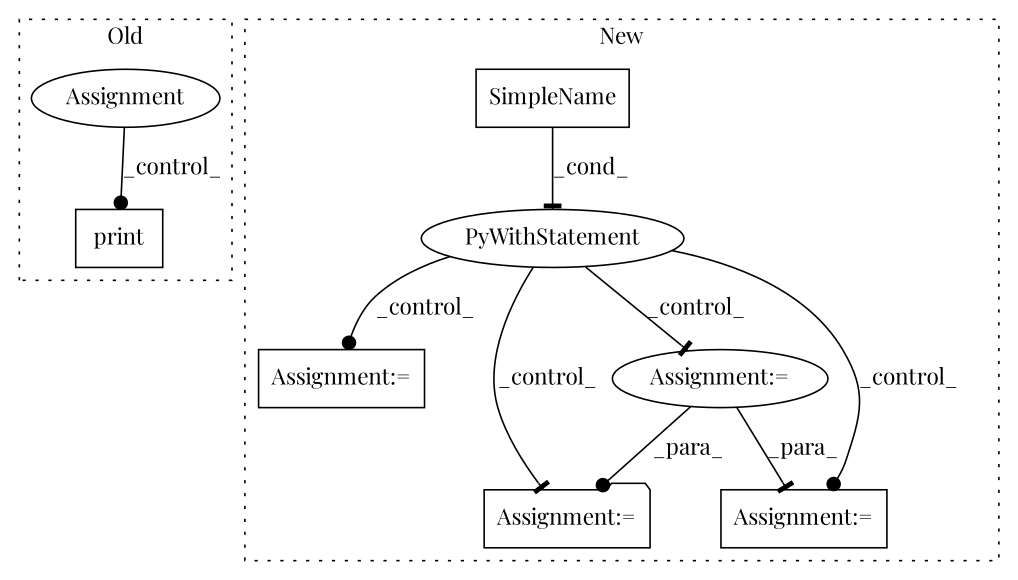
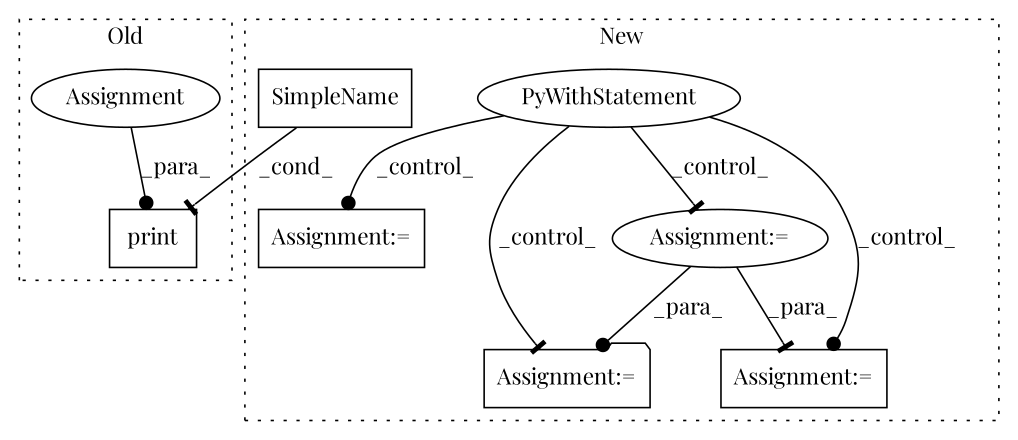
(553, 164) -> (256, 158)
(172, 168) -> (176, 168)
